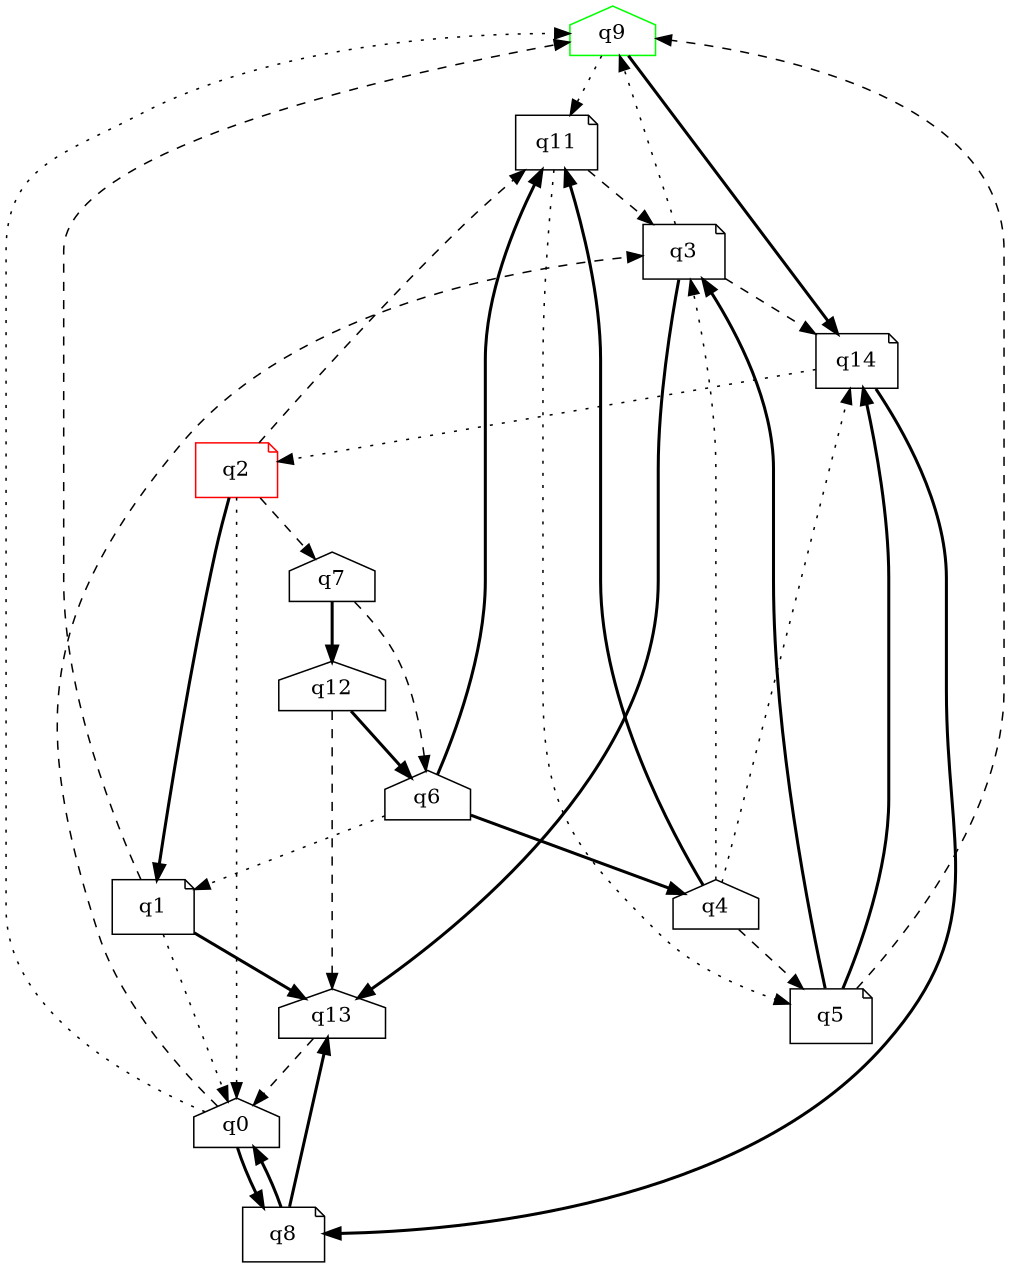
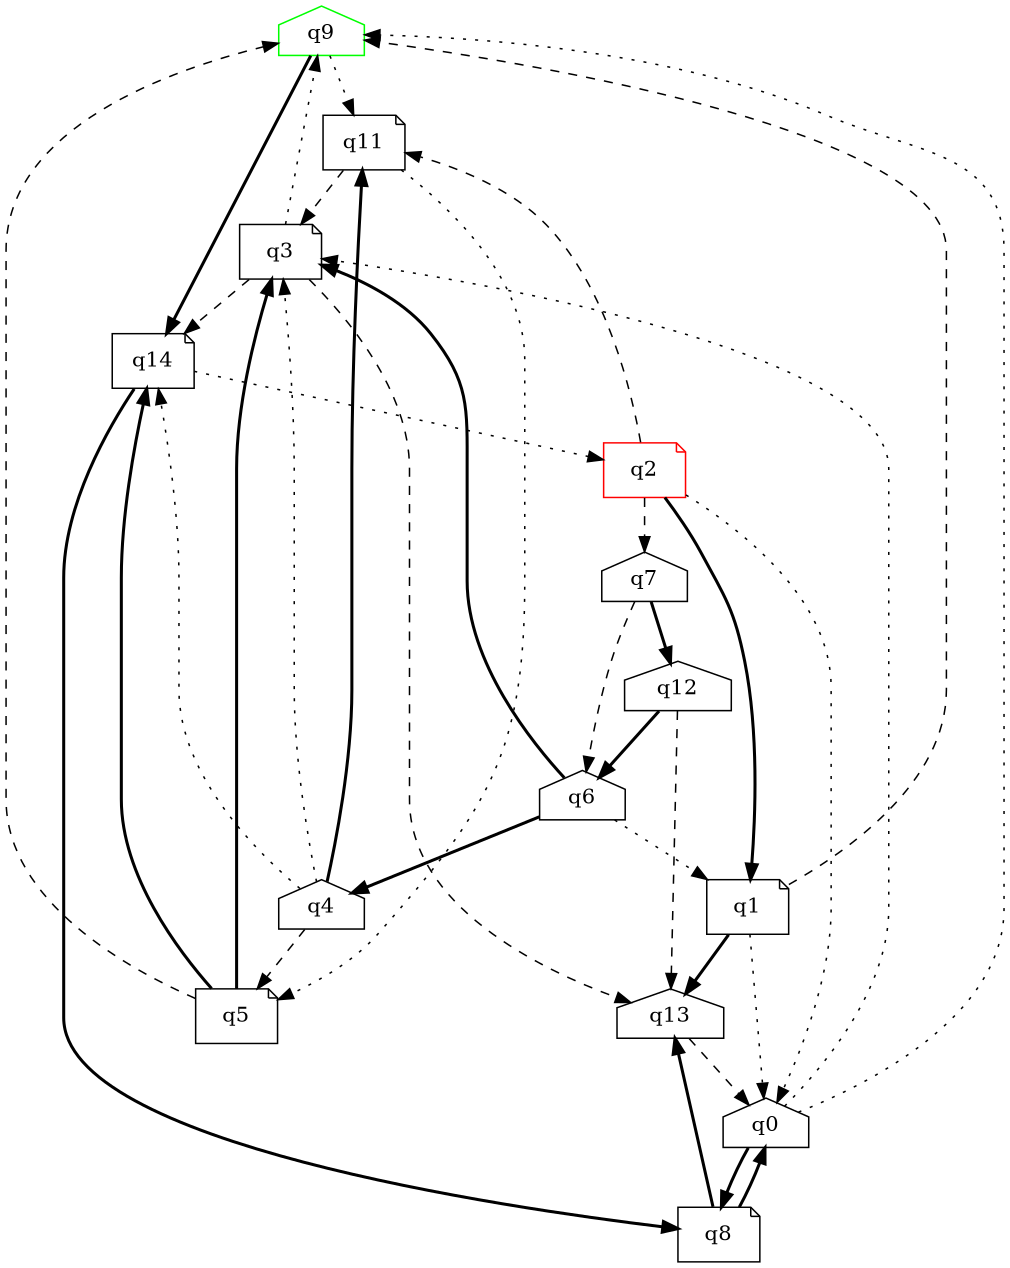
(485, 479) -> (467, 508)
(110, 543) -> (889, 497)
(637, 685) -> (410, 676)
